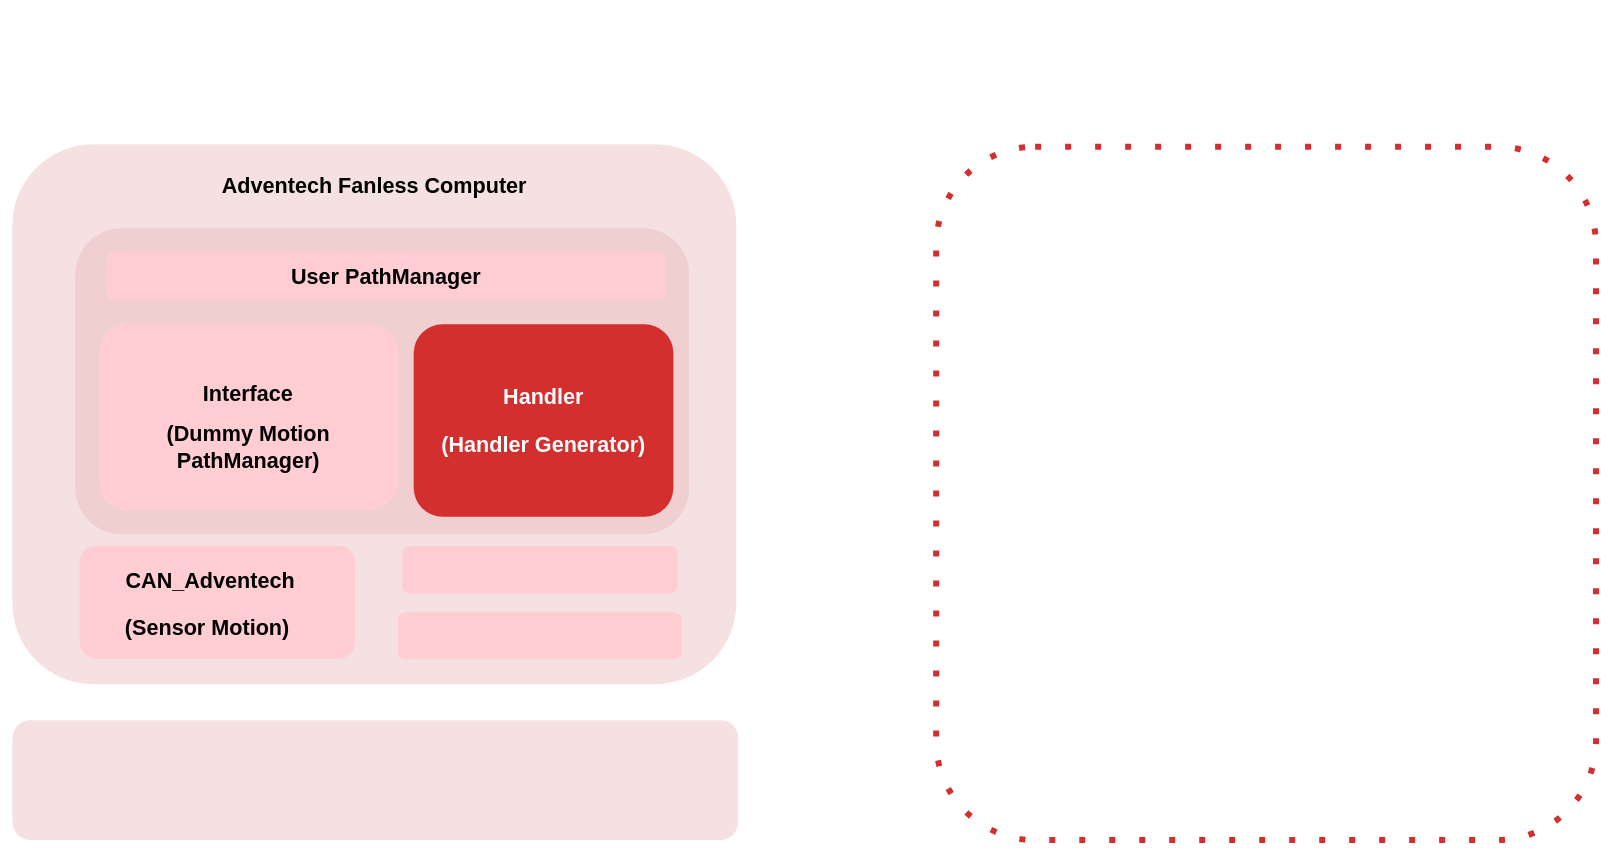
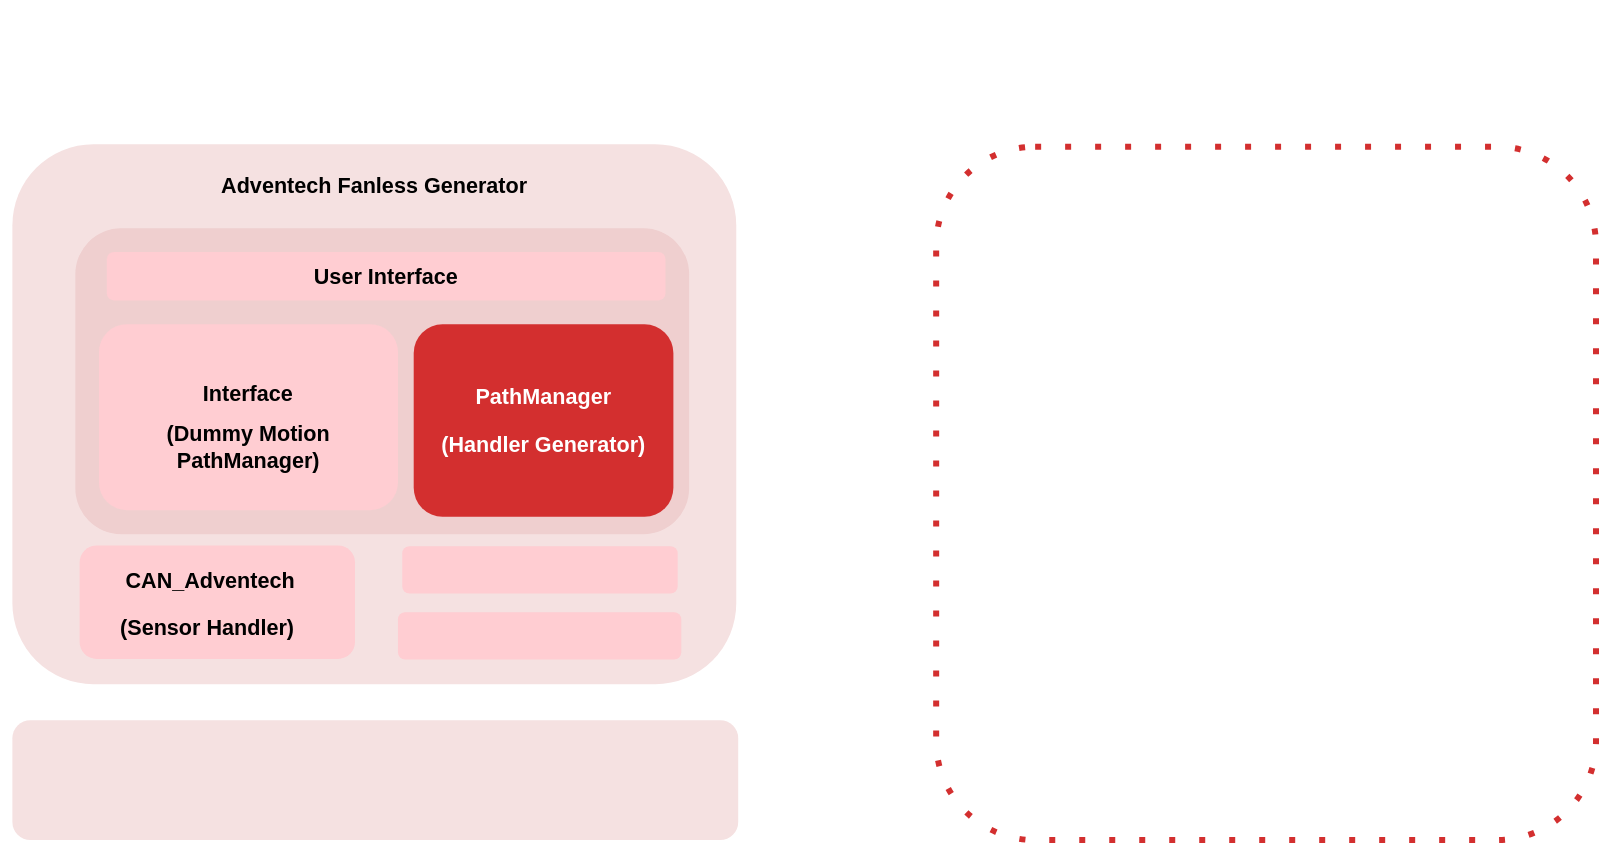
(374, 186) -> (374, 186)
(386, 276) -> (386, 276)
(544, 396) -> (544, 396)
(210, 628) -> (210, 628)
